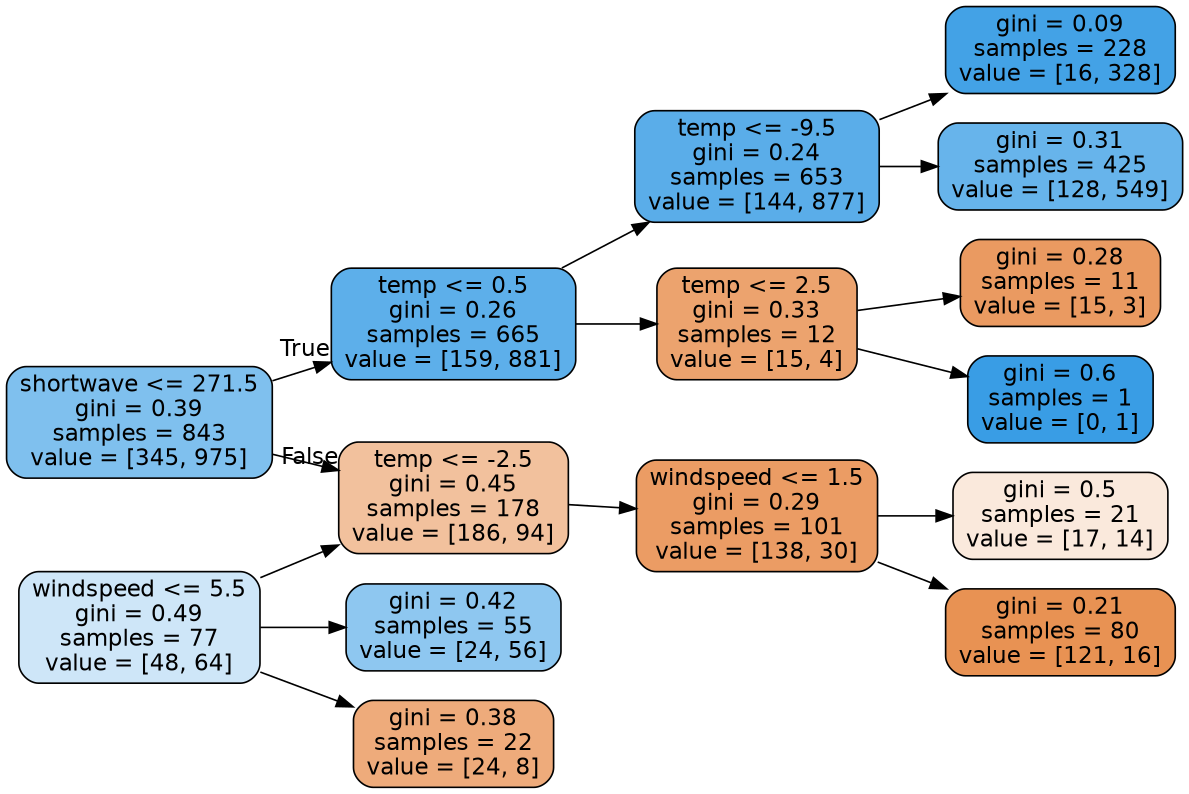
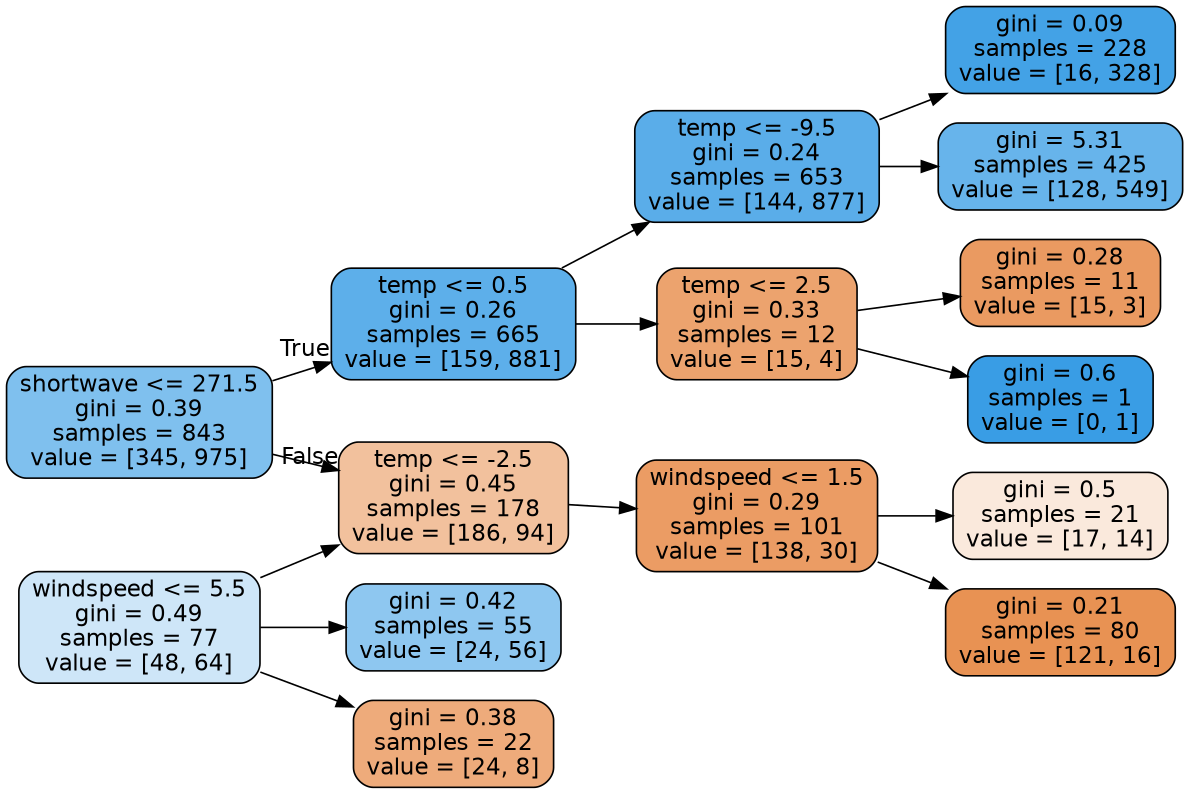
(1060, 166) -> (1060, 166)
